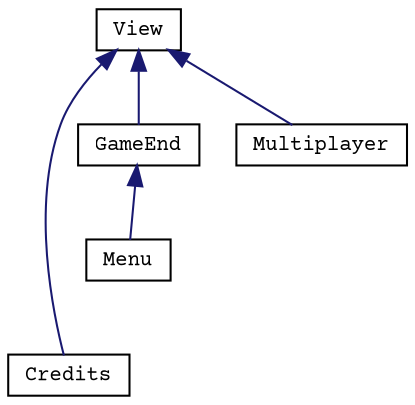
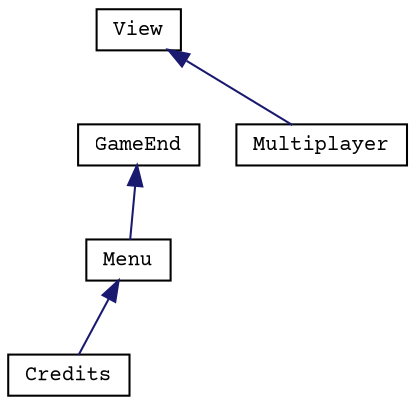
(139, 98) -> none
(46, 203) -> (94, 327)
